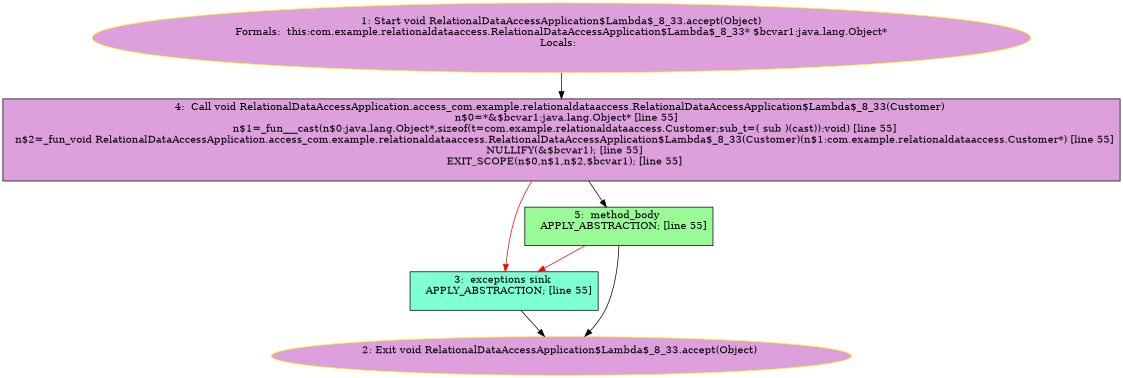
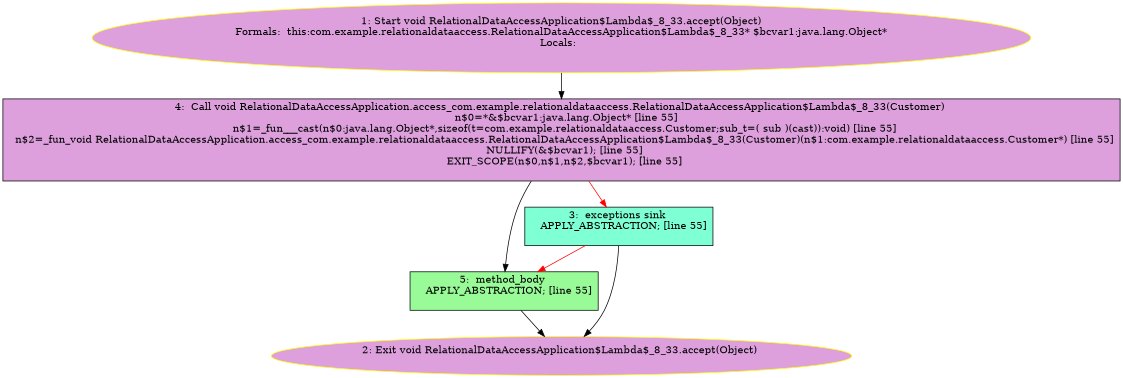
(565, 257) -> (565, 257)
